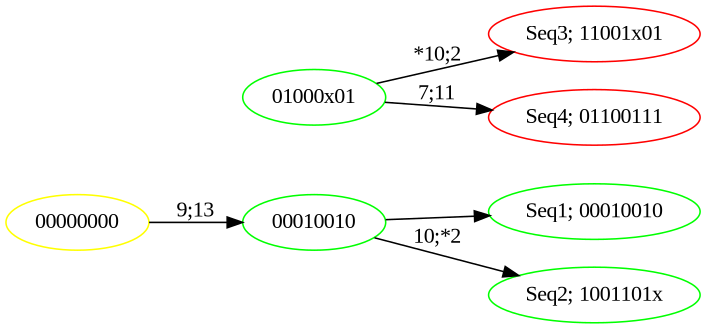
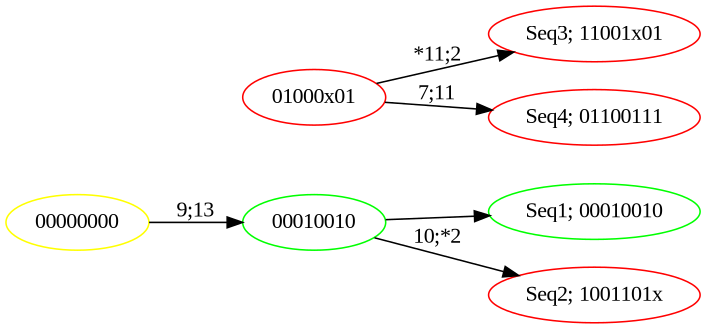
(437, 55) -> (437, 55)
(314, 97) -> (314, 97)
(594, 295) -> (594, 295)
